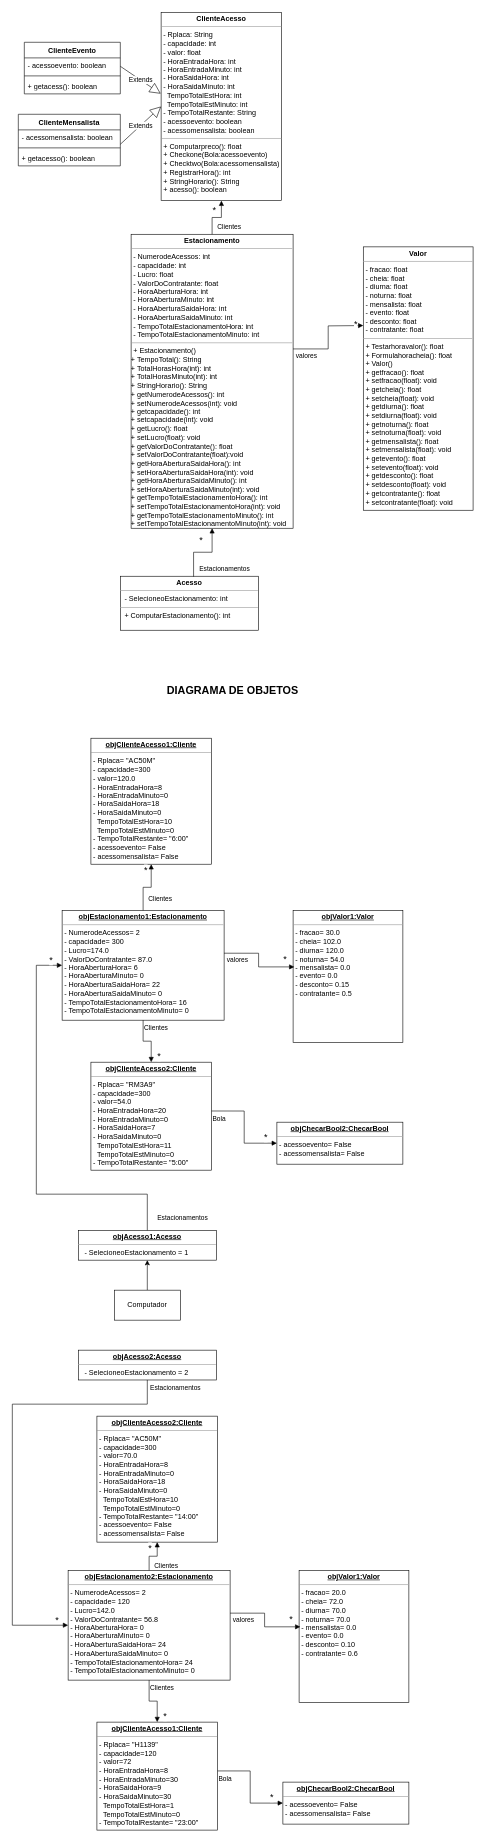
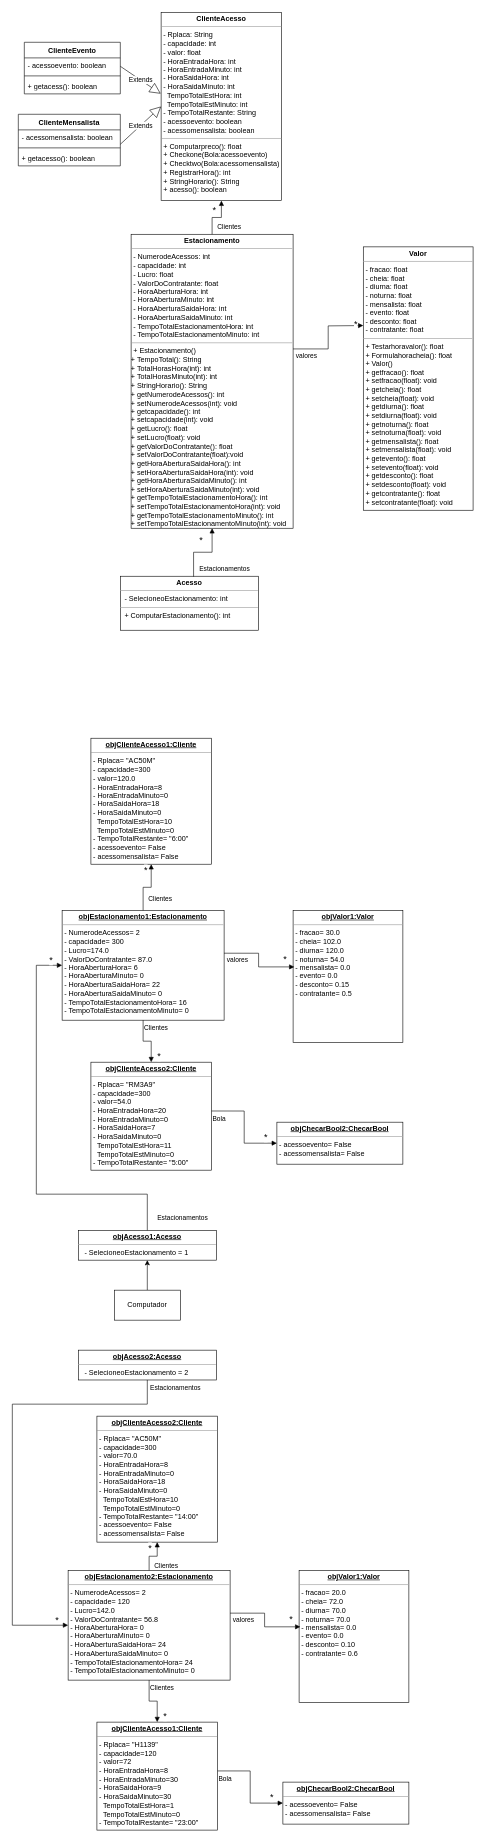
(233, 690) -> none
